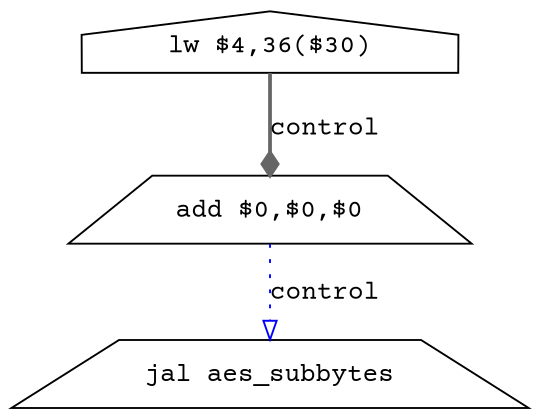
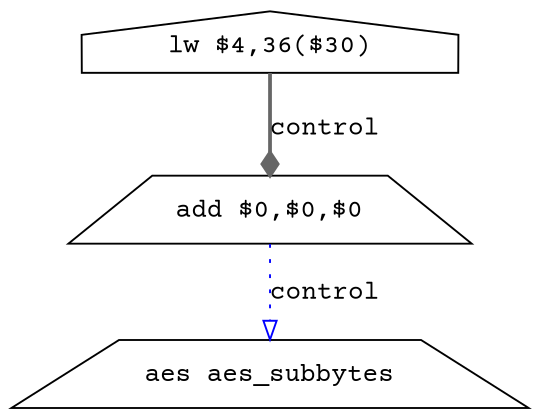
(270, 374) -> (270, 374)
